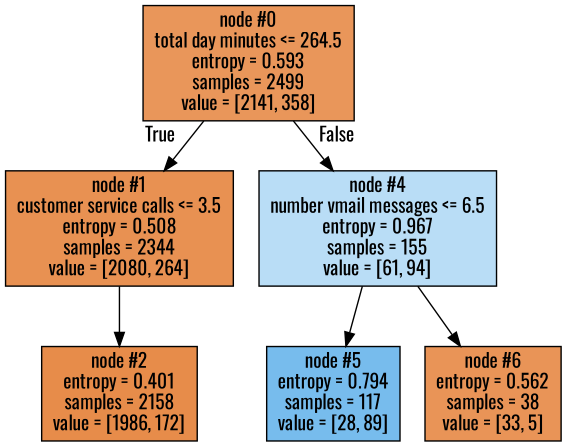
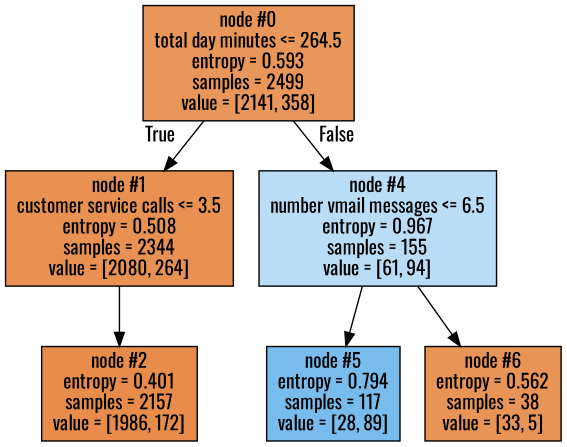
(119, 394) -> (119, 394)
